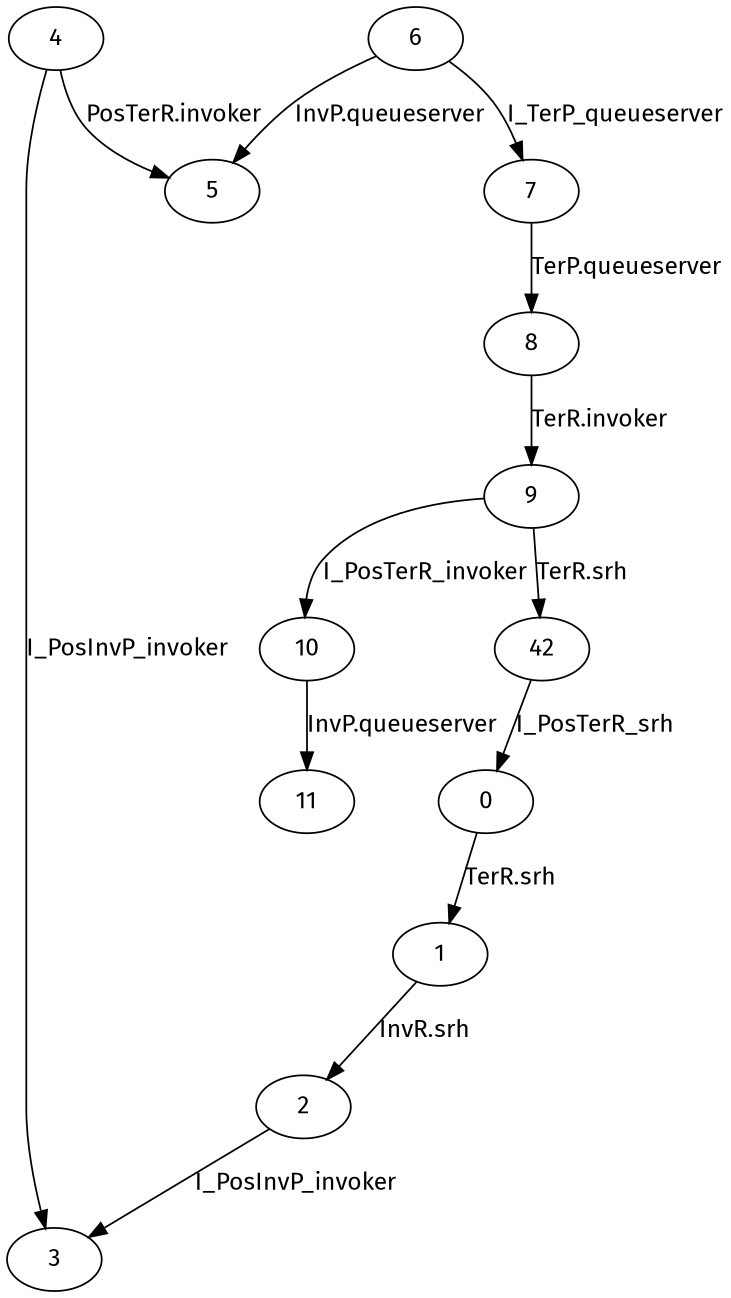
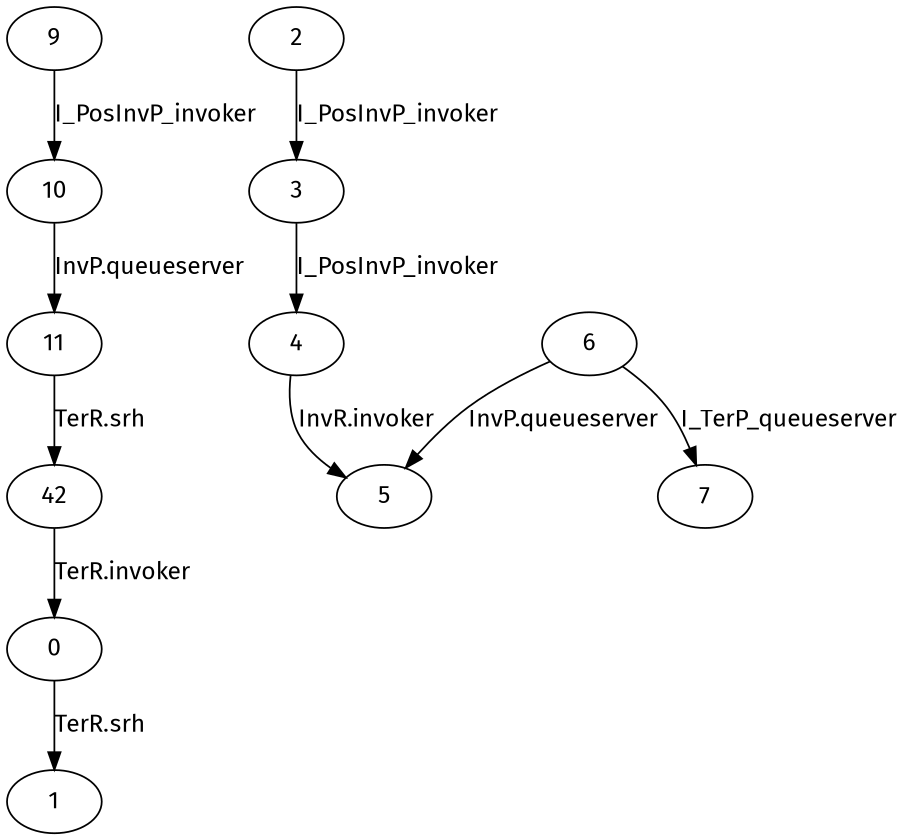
(174, 115) -> (367, 420)
(532, 344) -> none
(536, 564) -> (54, 411)
(425, 573) -> (155, 115)
(26, 640) -> (296, 259)
(596, 725) -> (123, 573)
(378, 1024) -> none
